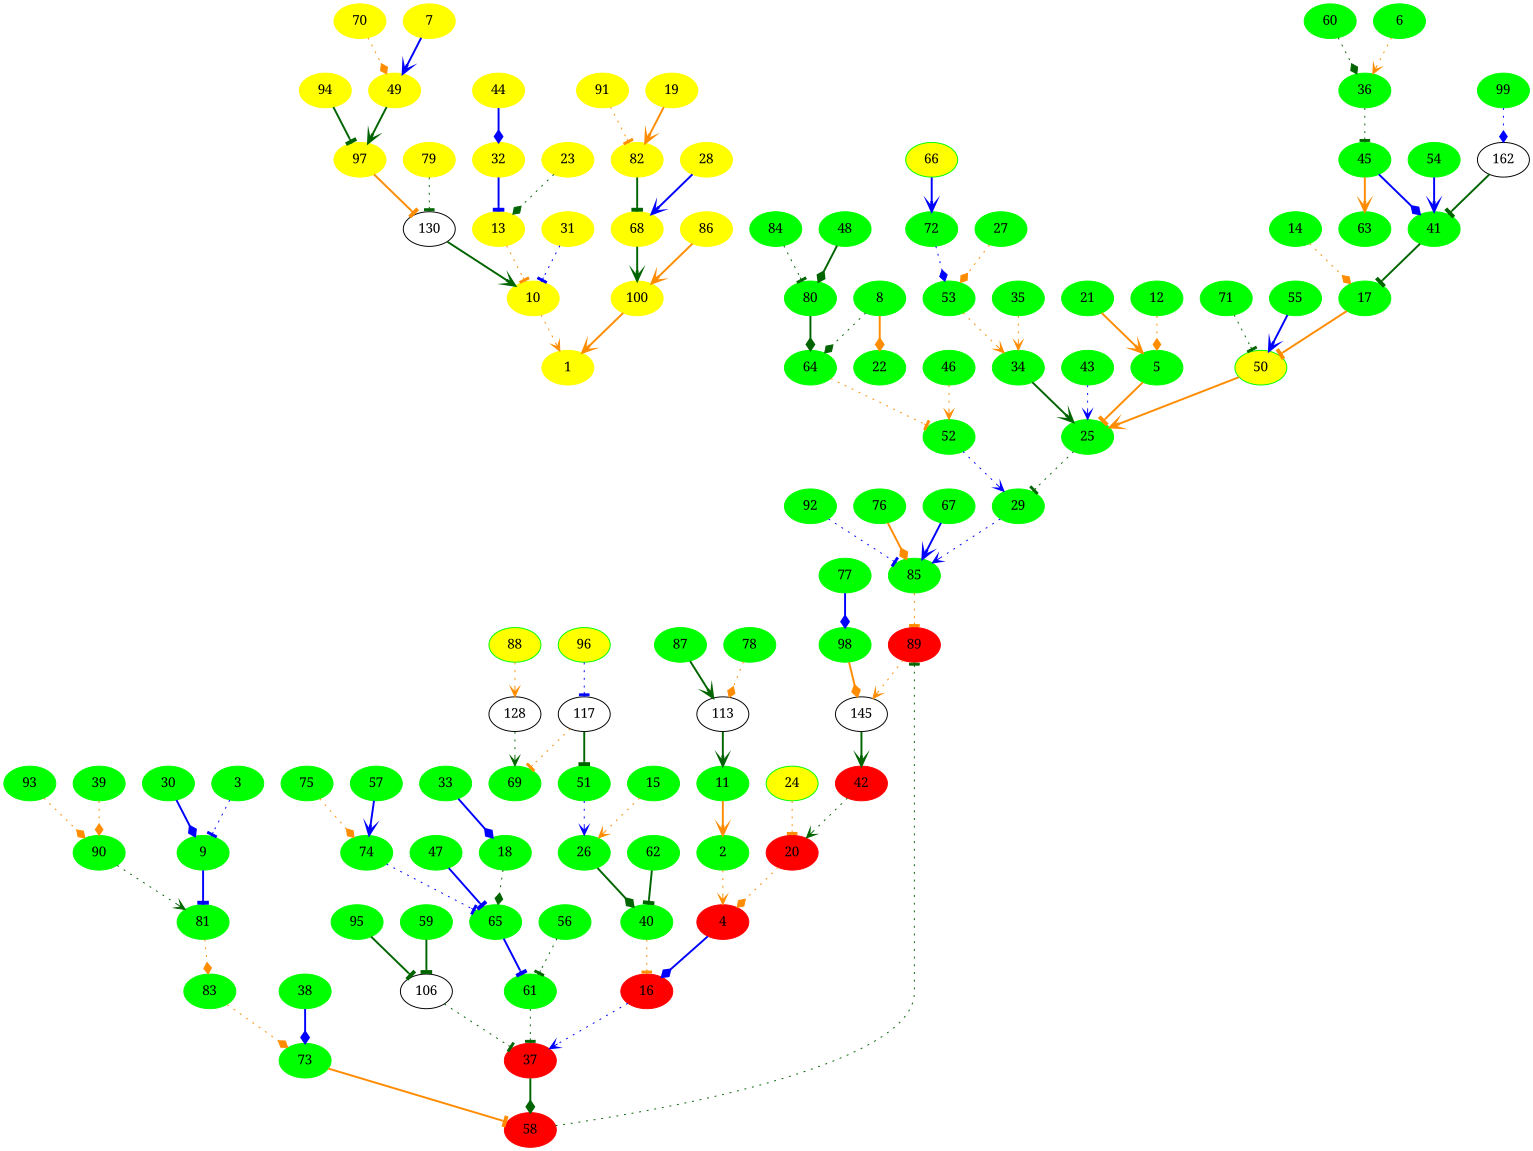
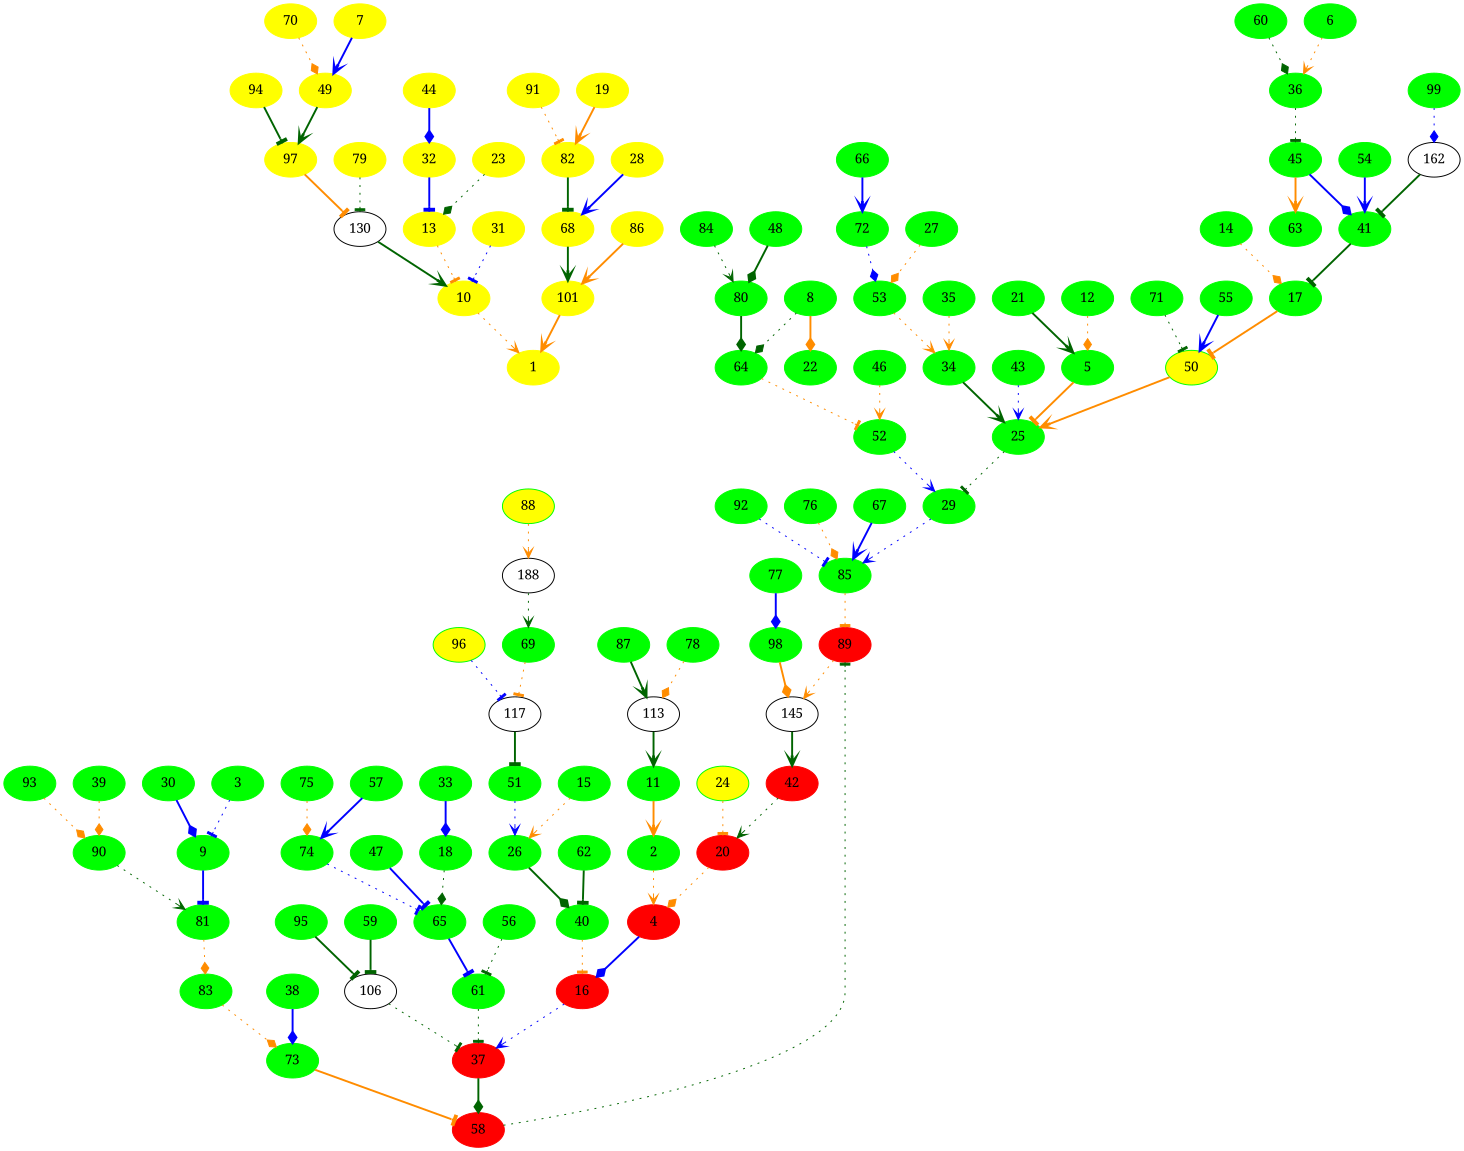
(932, 160) -> (862, 160)
(792, 262) -> (722, 259)
(637, 298) -> (568, 298)
(1119, 330) -> (1049, 330)
(894, 536) -> (825, 536)
(515, 714) -> (528, 576)
(551, 747) -> (522, 677)
